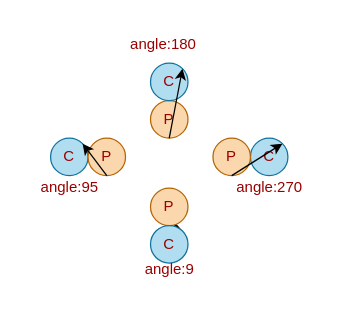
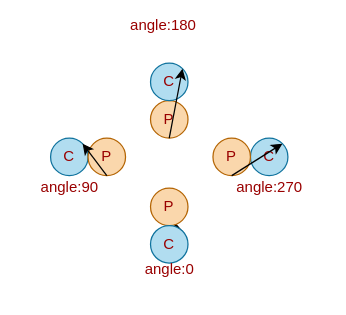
(163, 44) -> (163, 26)
(70, 188) -> (70, 188)
(170, 269) -> (170, 269)
